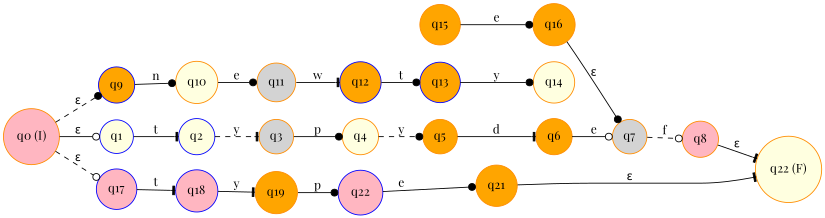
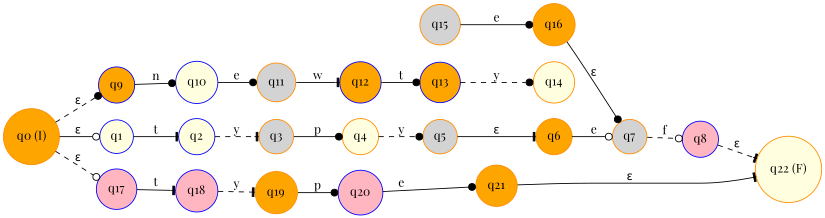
(440, 25) -> (440, 25)
(197, 82) -> (197, 82)
(493, 82) -> (493, 82)
(497, 130) -> (497, 130)
(31, 137) -> (31, 137)
(440, 137) -> (440, 137)
(700, 139) -> (700, 139)
(735, 151) -> (735, 151)
(234, 192) -> (234, 192)
(360, 193) -> (360, 193)
